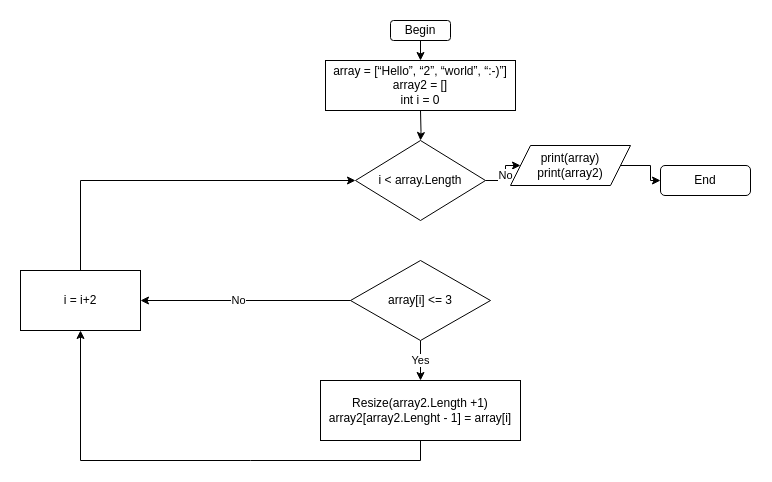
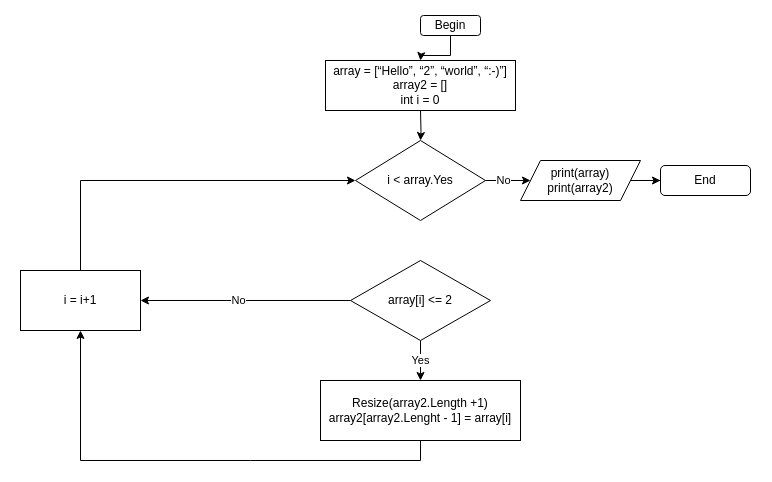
(421, 31) -> (451, 26)
(571, 166) -> (581, 181)
(421, 181) -> (421, 181)
(81, 301) -> (81, 301)
(421, 301) -> (421, 301)
